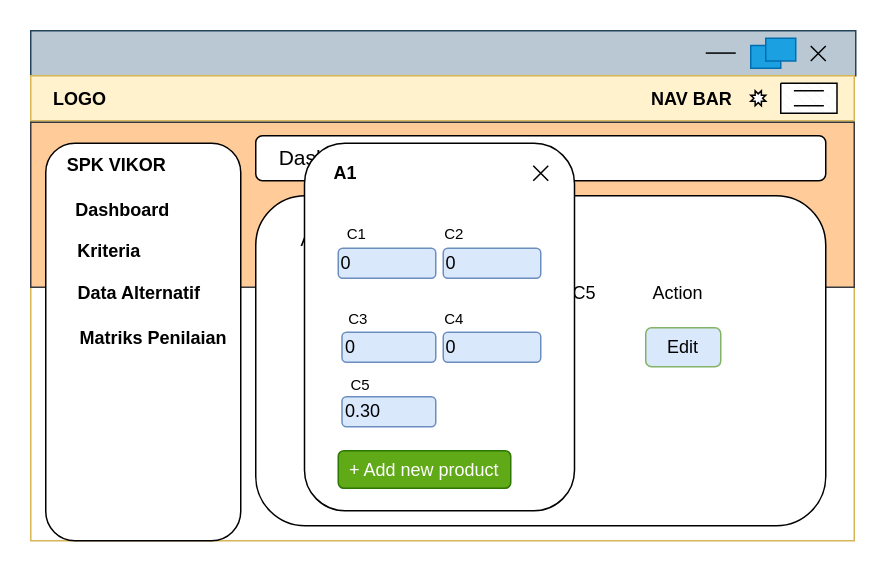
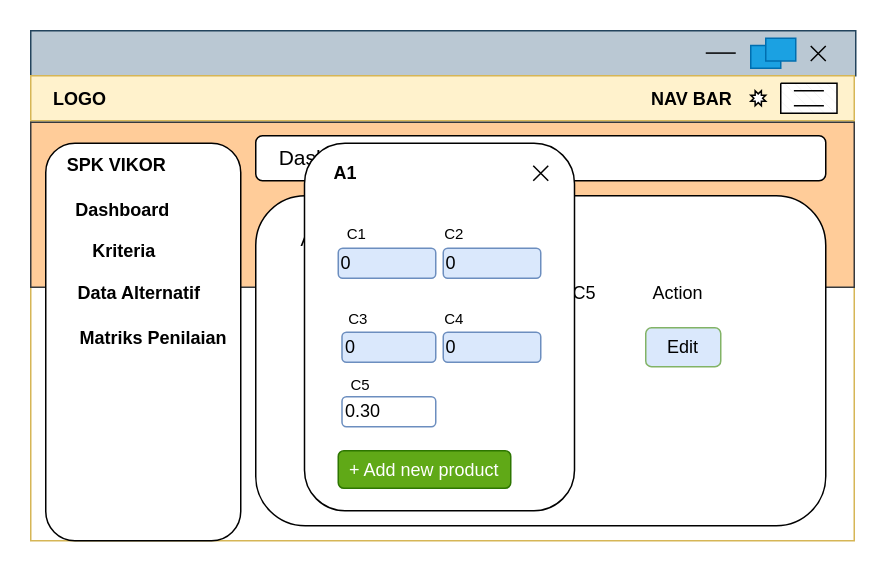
(110, 251) -> (125, 251)
(389, 412) -> (389, 412)
